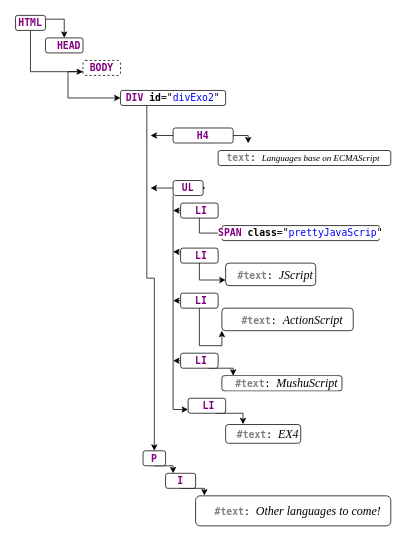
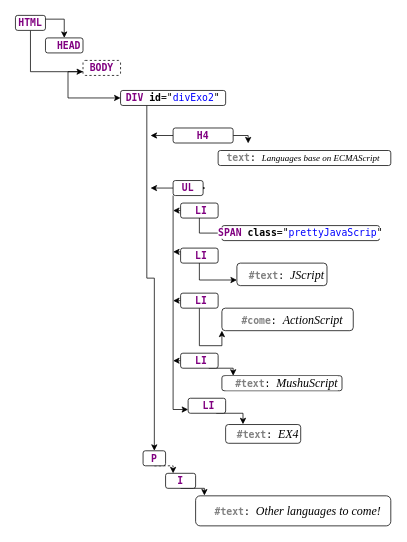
(270, 274) -> (282, 274)
(287, 319) -> (287, 319)
(169, 465) -> (169, 465)
